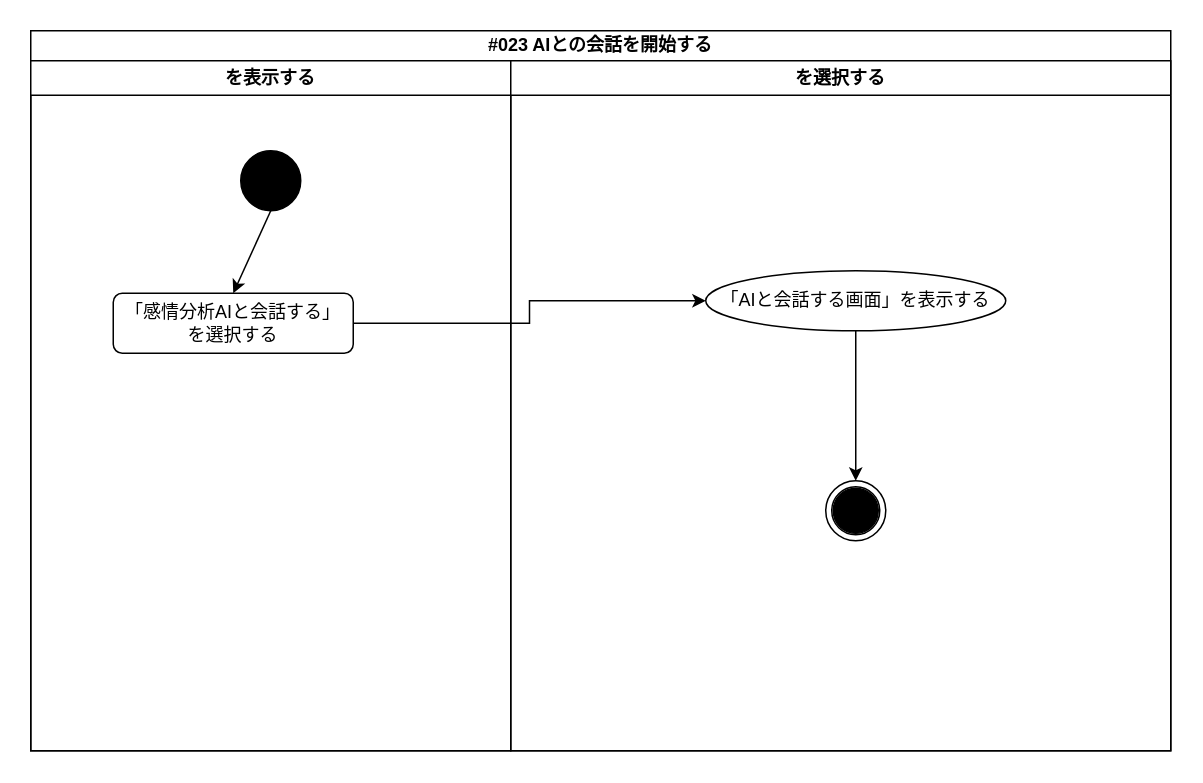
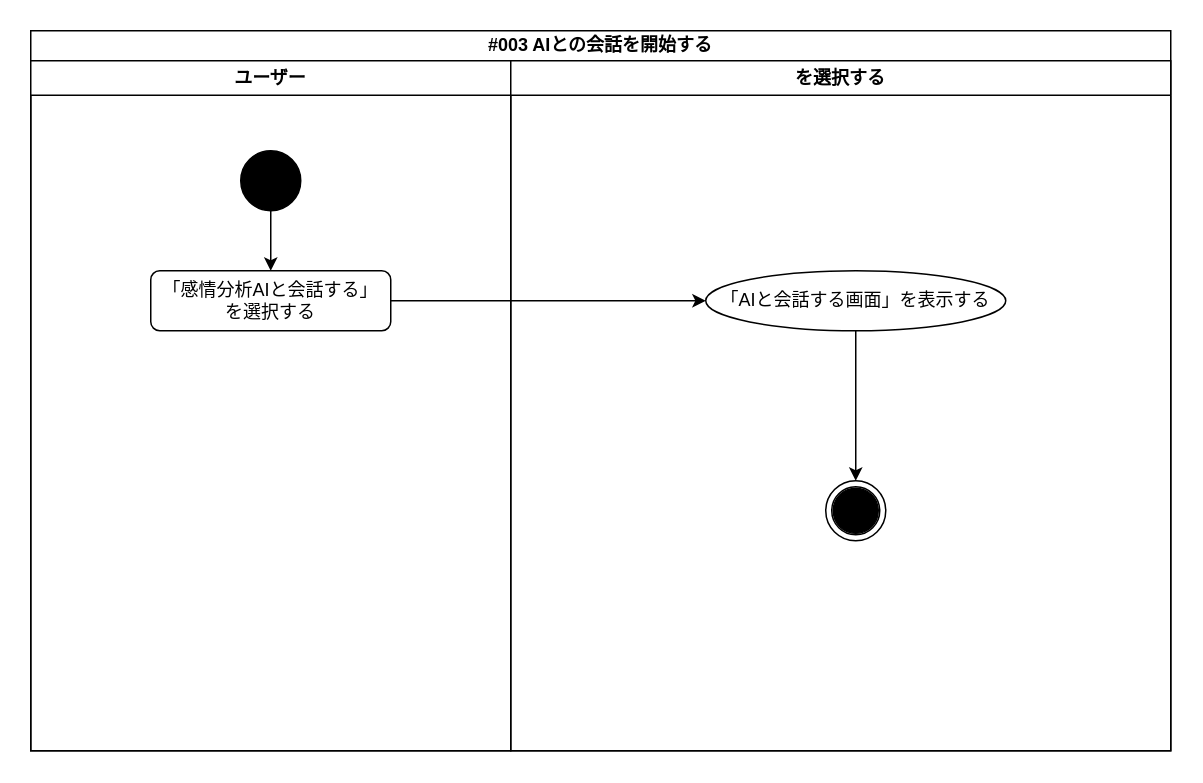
(601, 46) -> (601, 46)
(271, 79) -> (271, 79)
(233, 323) -> (271, 301)
